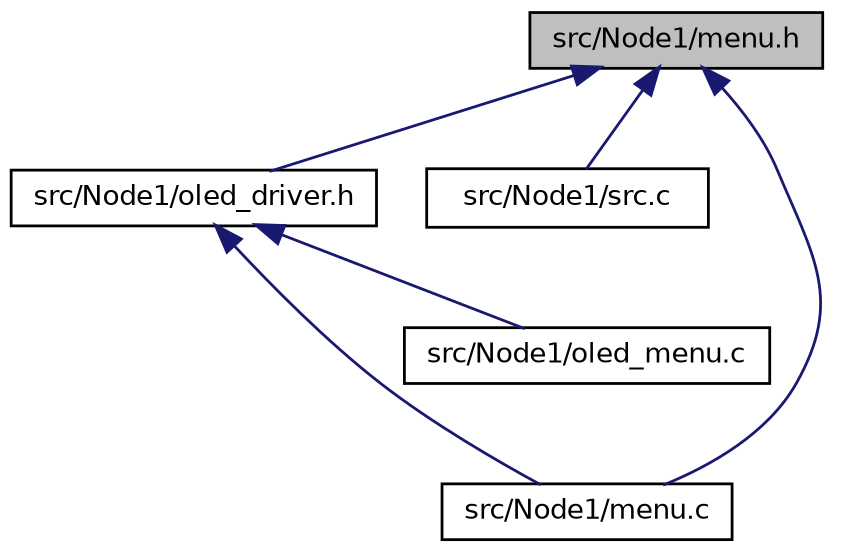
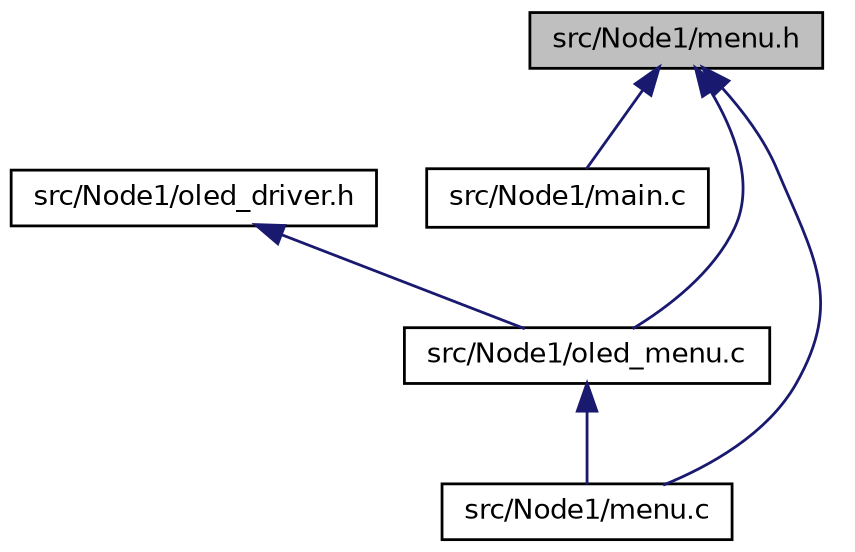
(422, 123) -> (734, 228)
(568, 198) -> (568, 198)
(376, 380) -> (587, 448)
